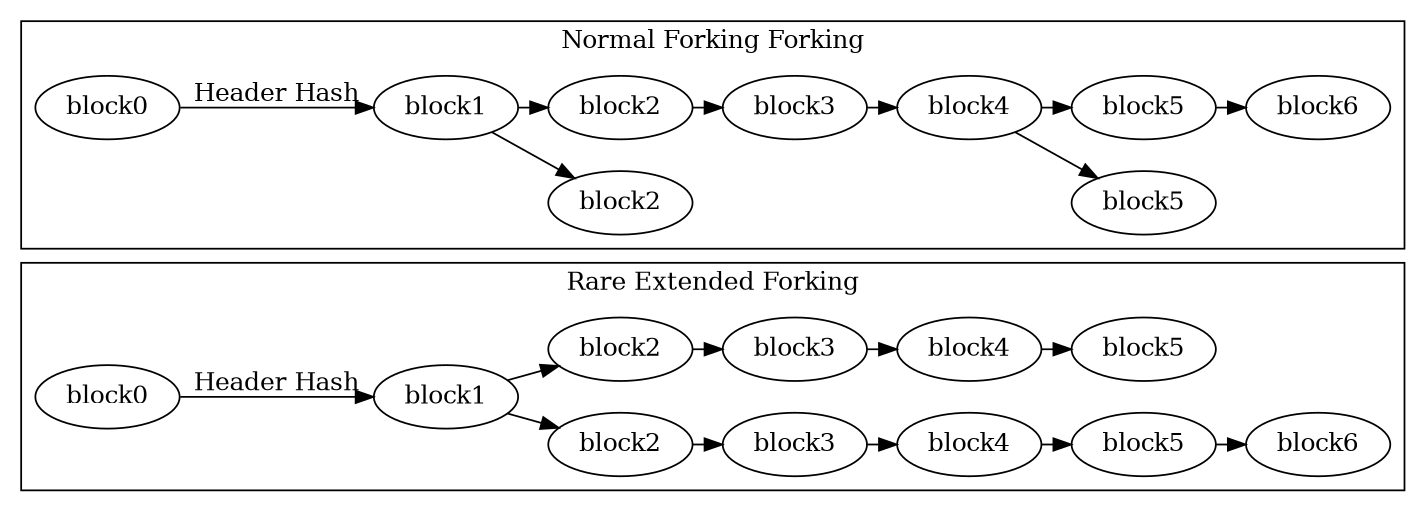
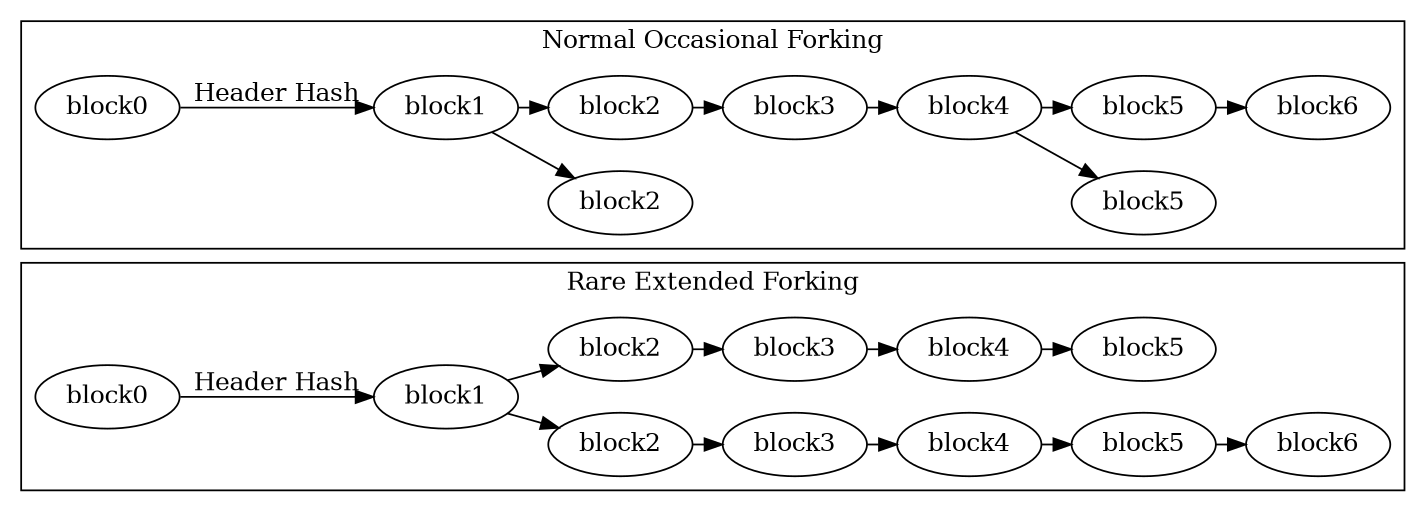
(713, 41) -> (713, 41)
